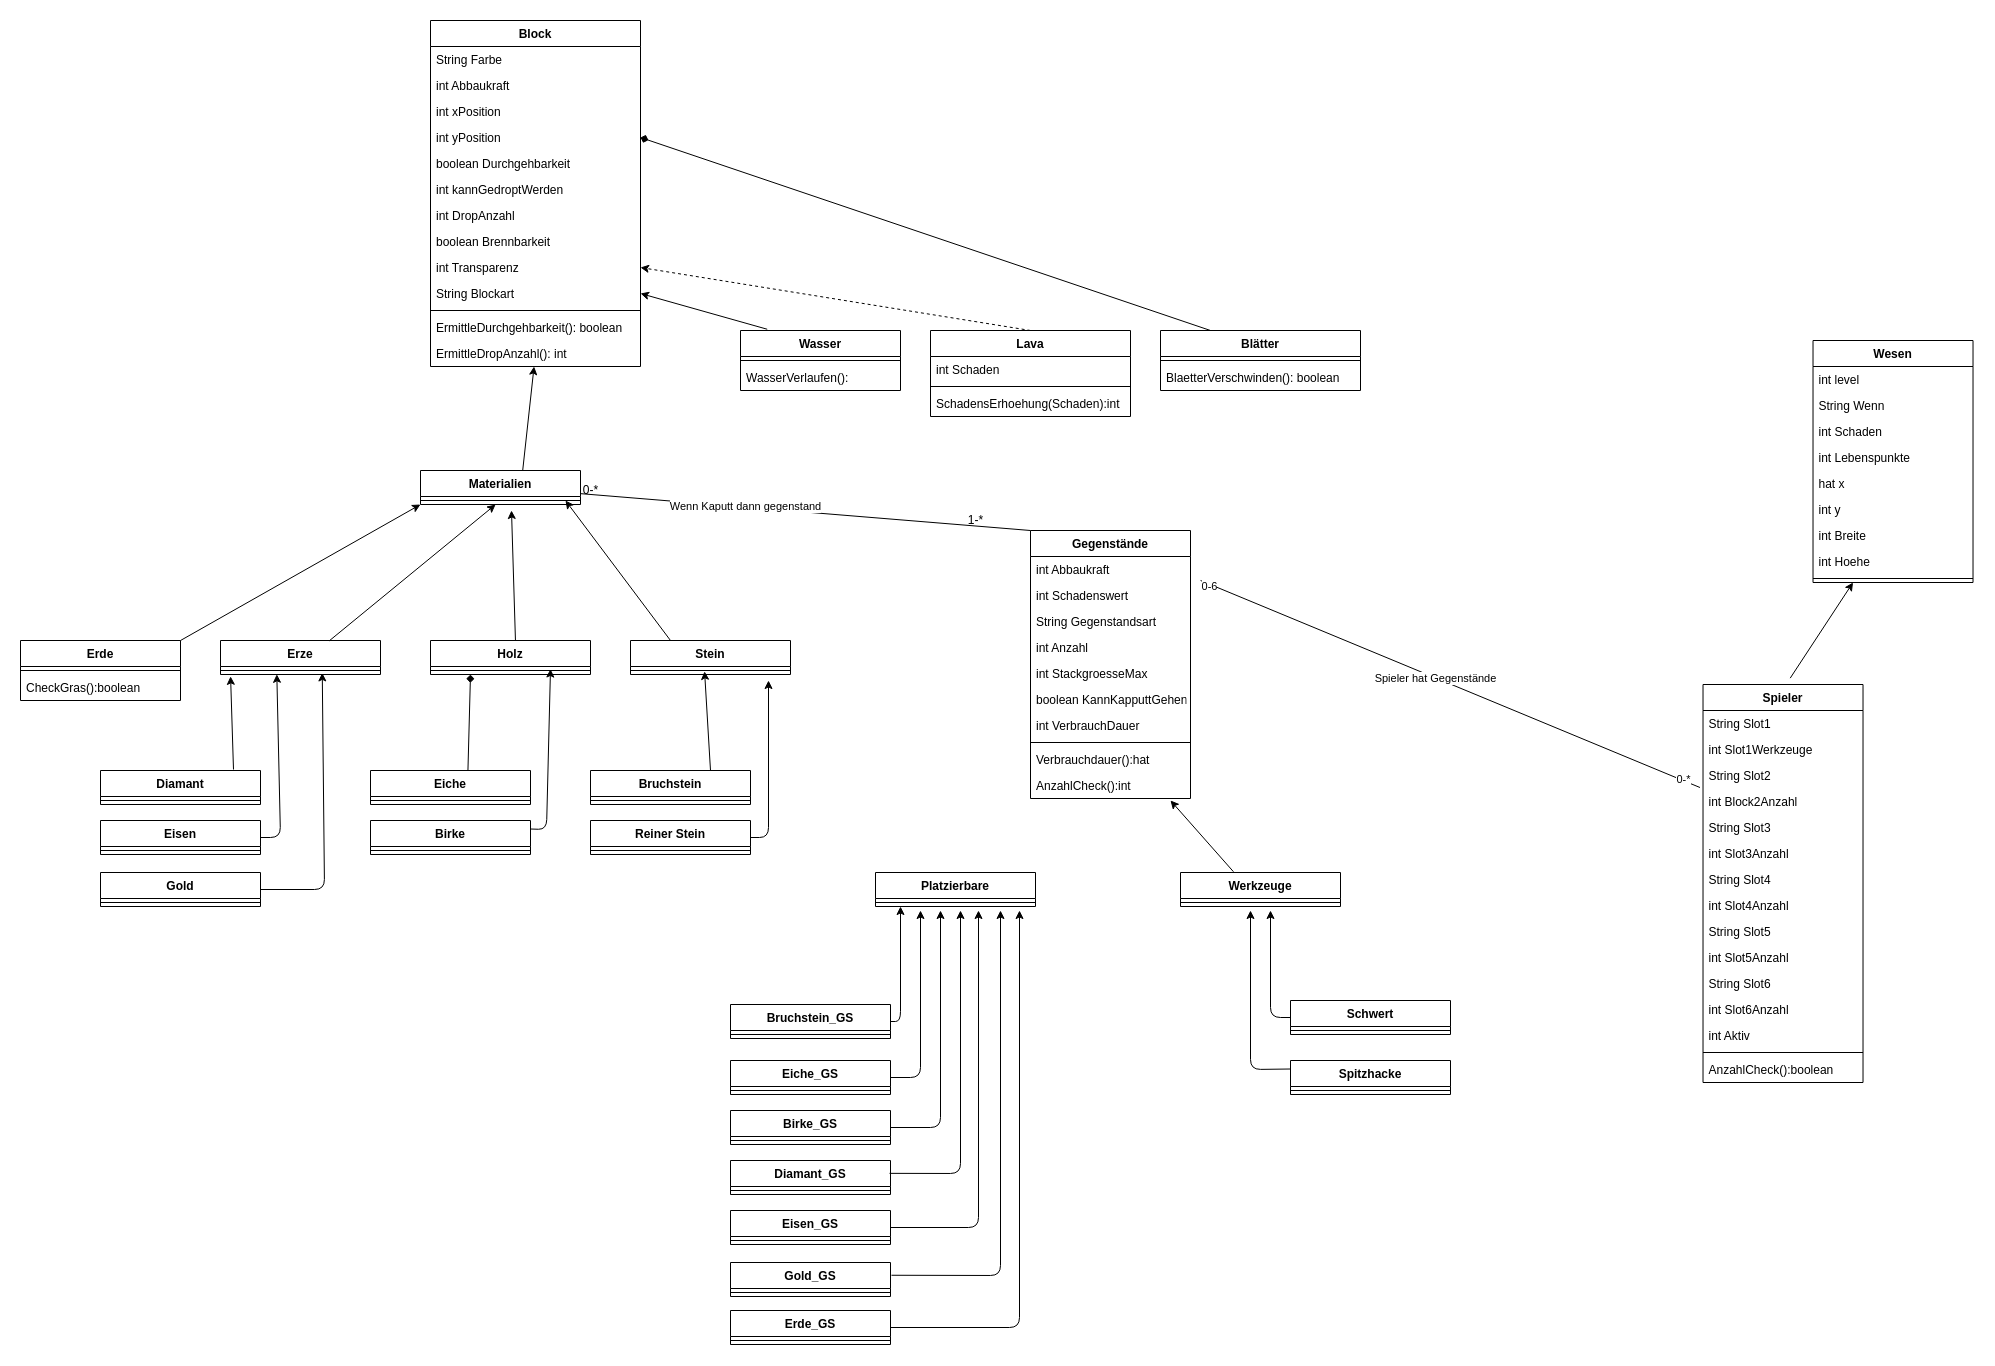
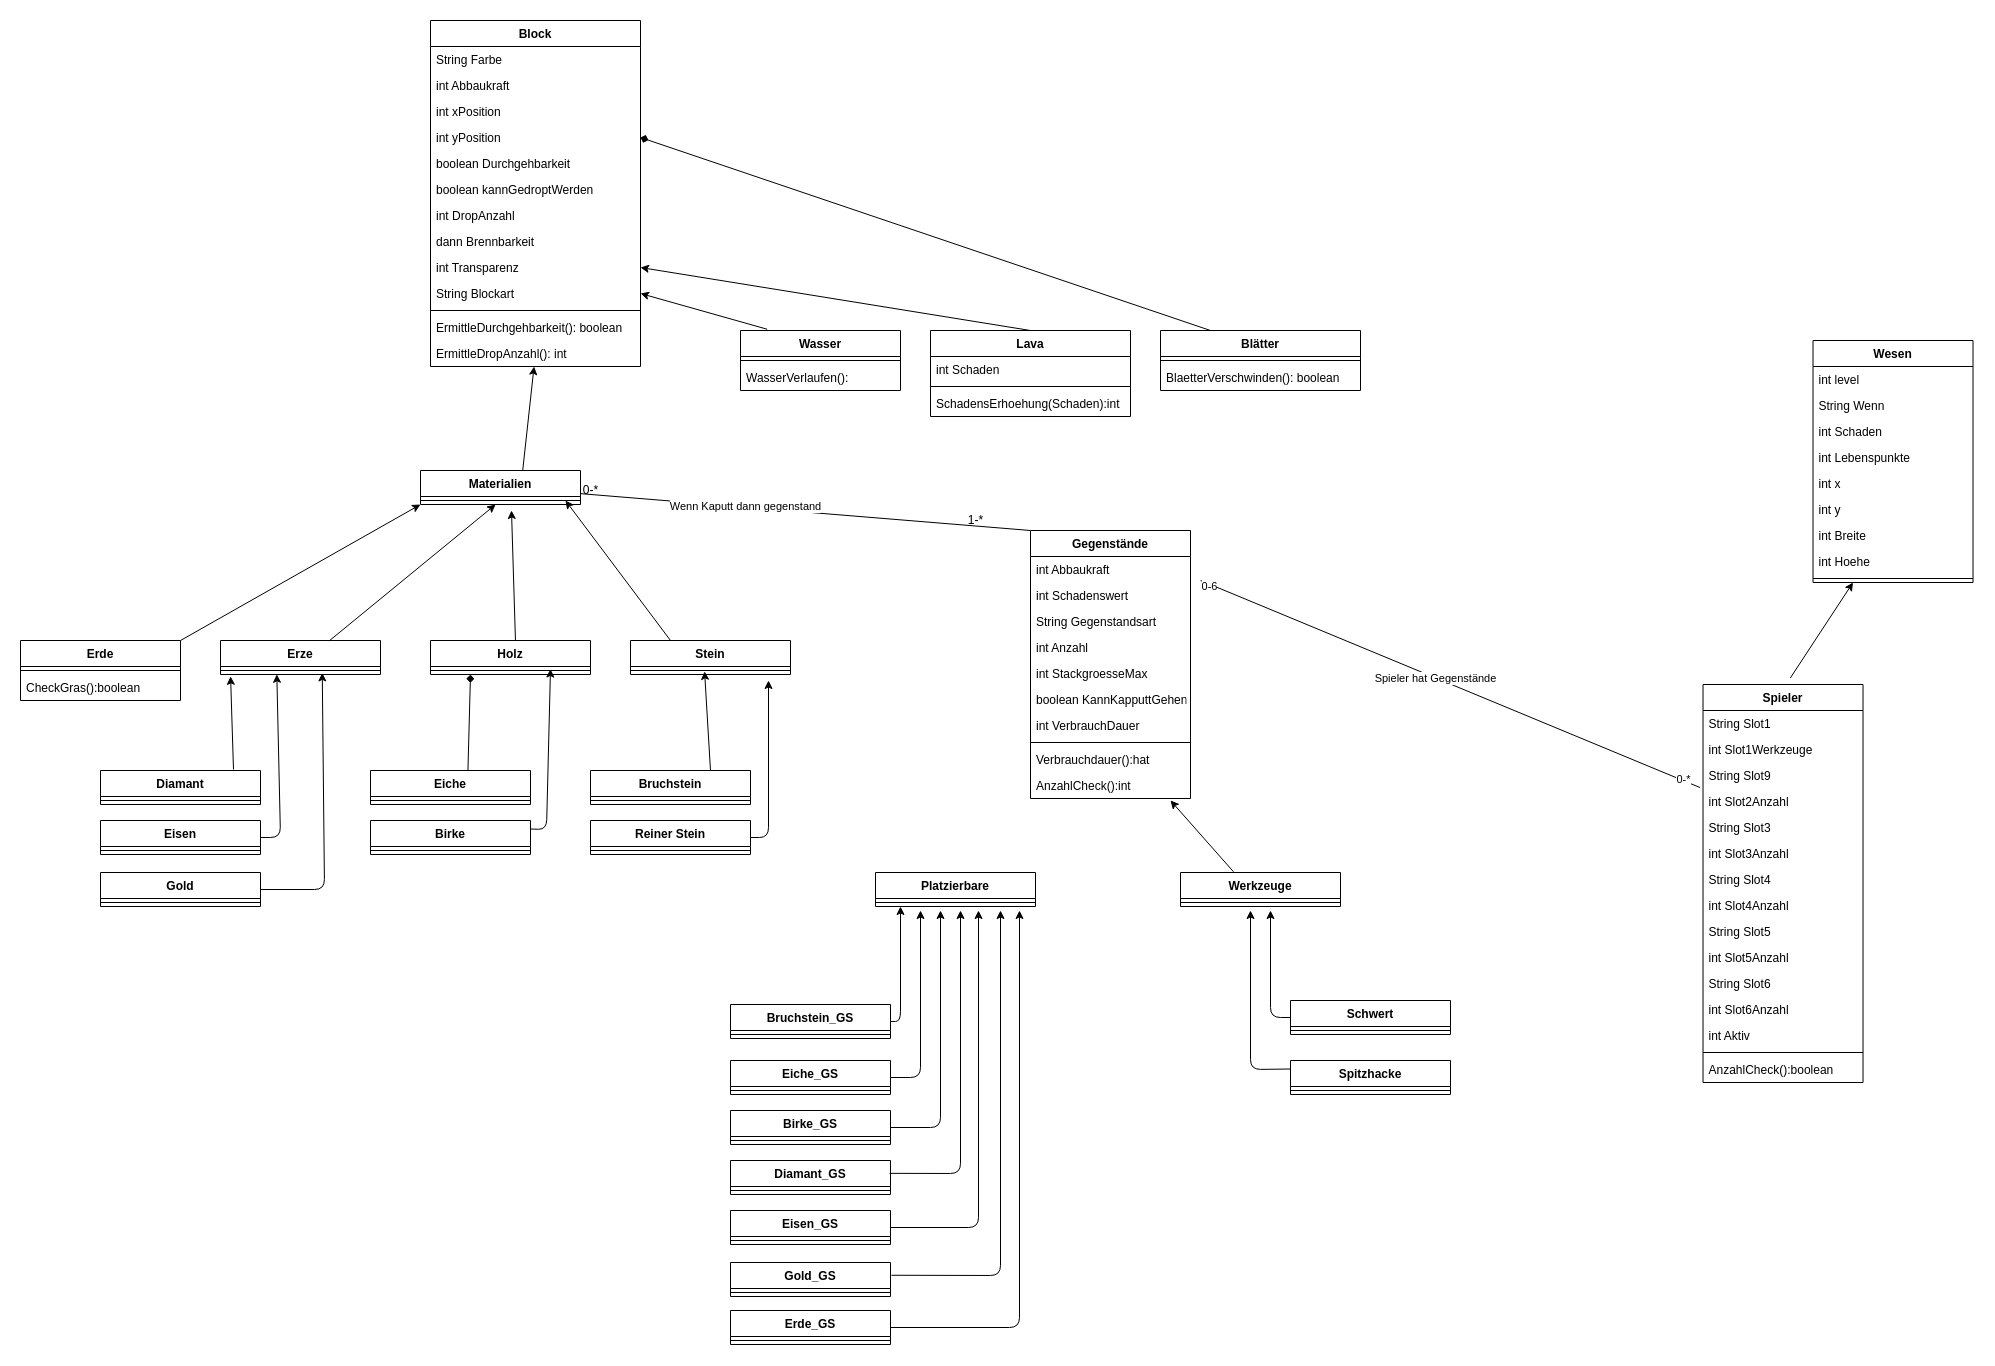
(503, 190) -> (517, 190)
(499, 242) -> (490, 242)
(838, 299) -> (838, 299)
(1834, 484) -> (1832, 484)
(1744, 776) -> (1744, 776)
(1756, 802) -> (1753, 802)
